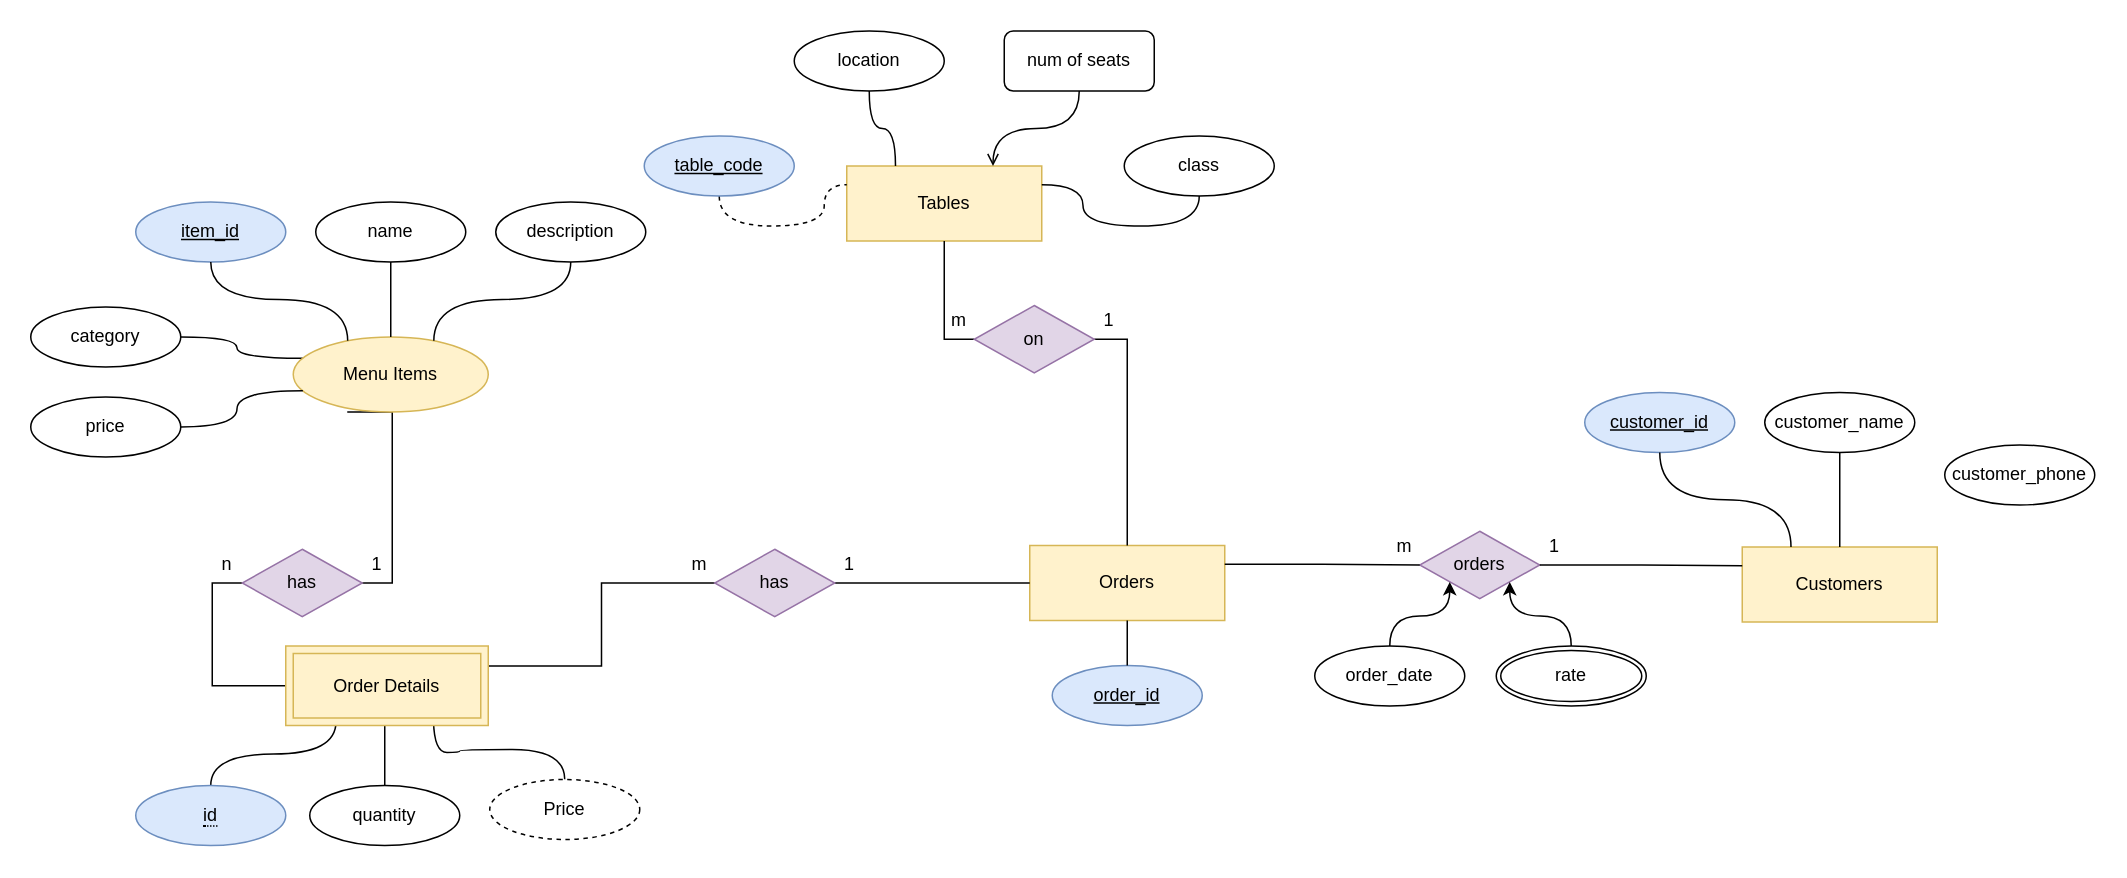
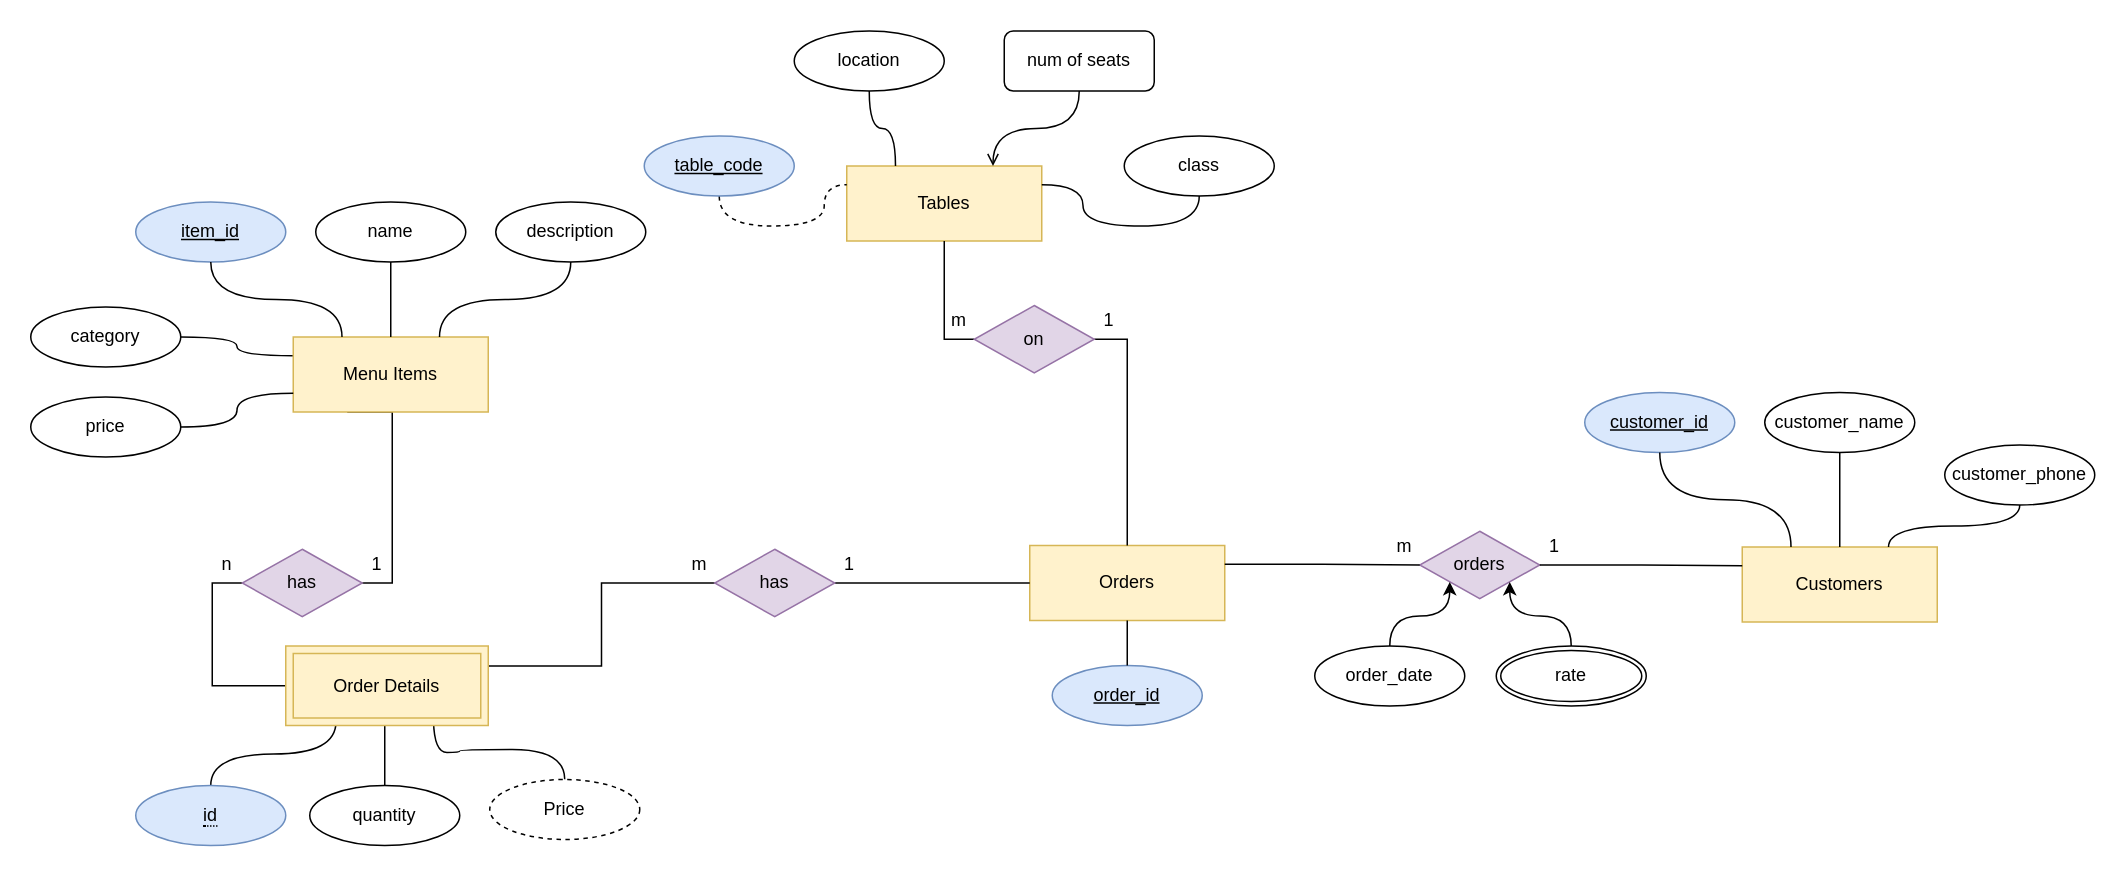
(391, 374) -> (391, 374)
none -> (1954, 526)
